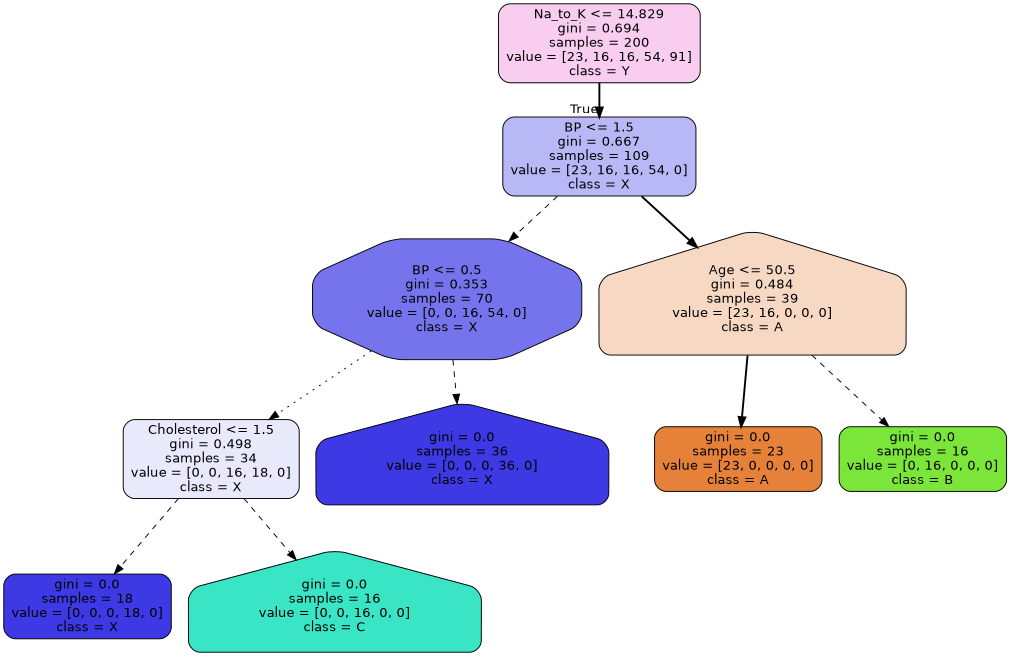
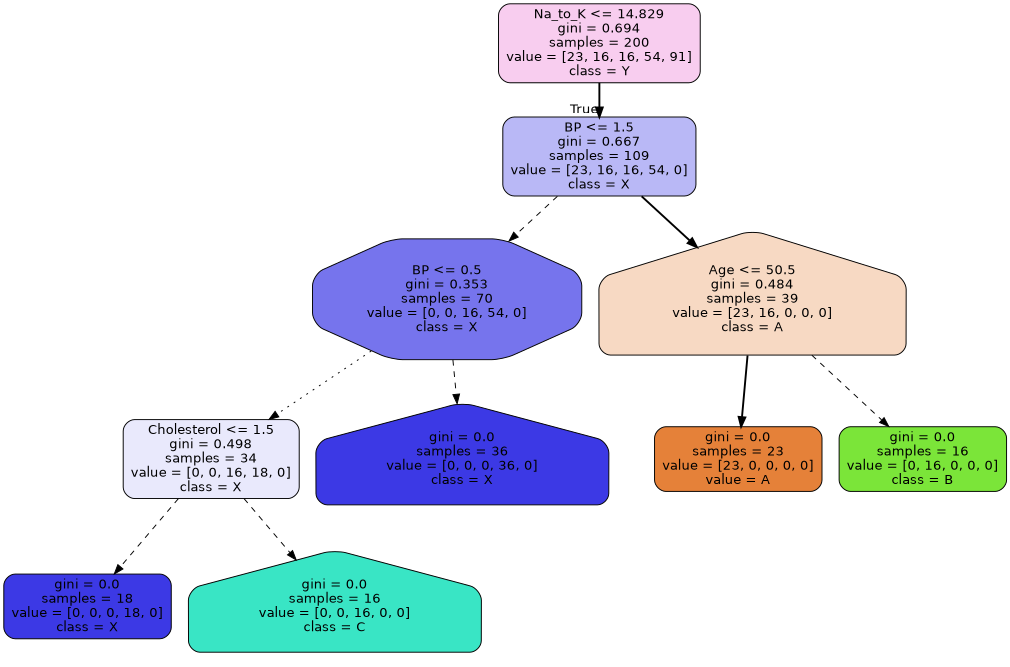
(738, 459) -> (738, 459)
